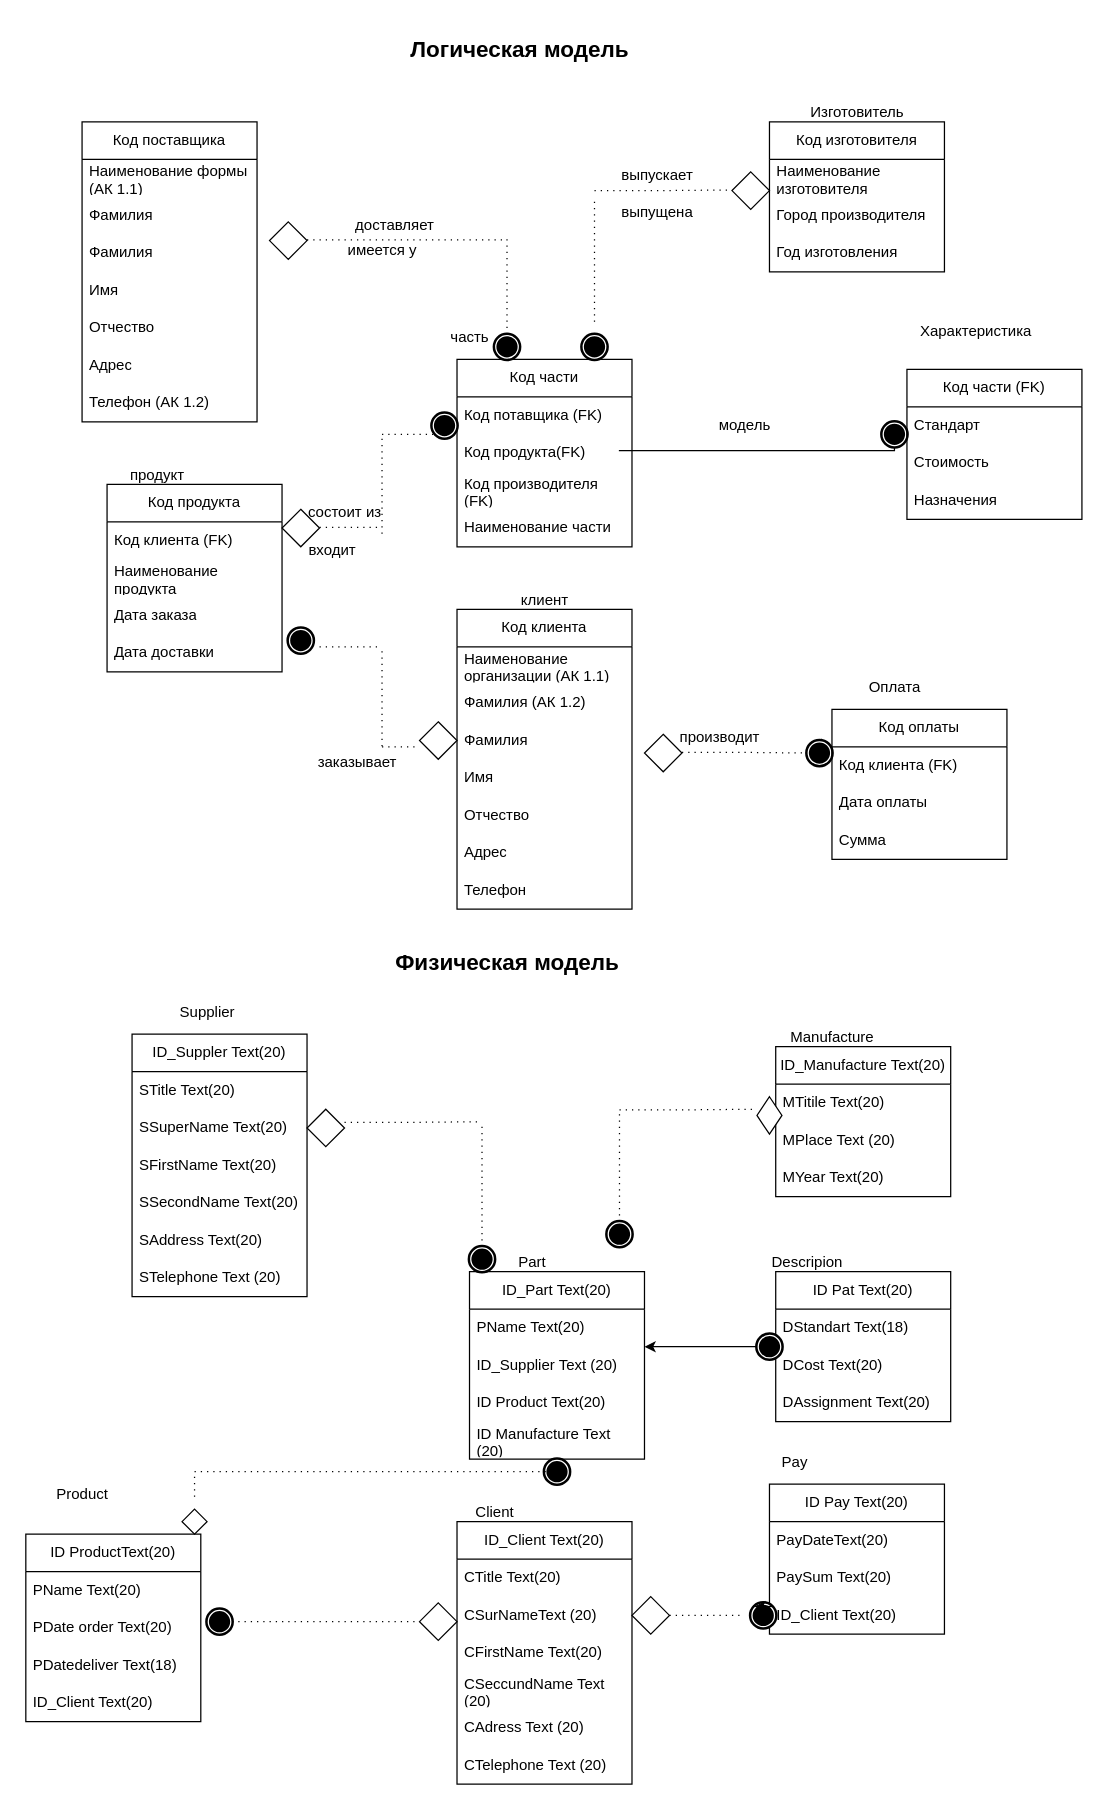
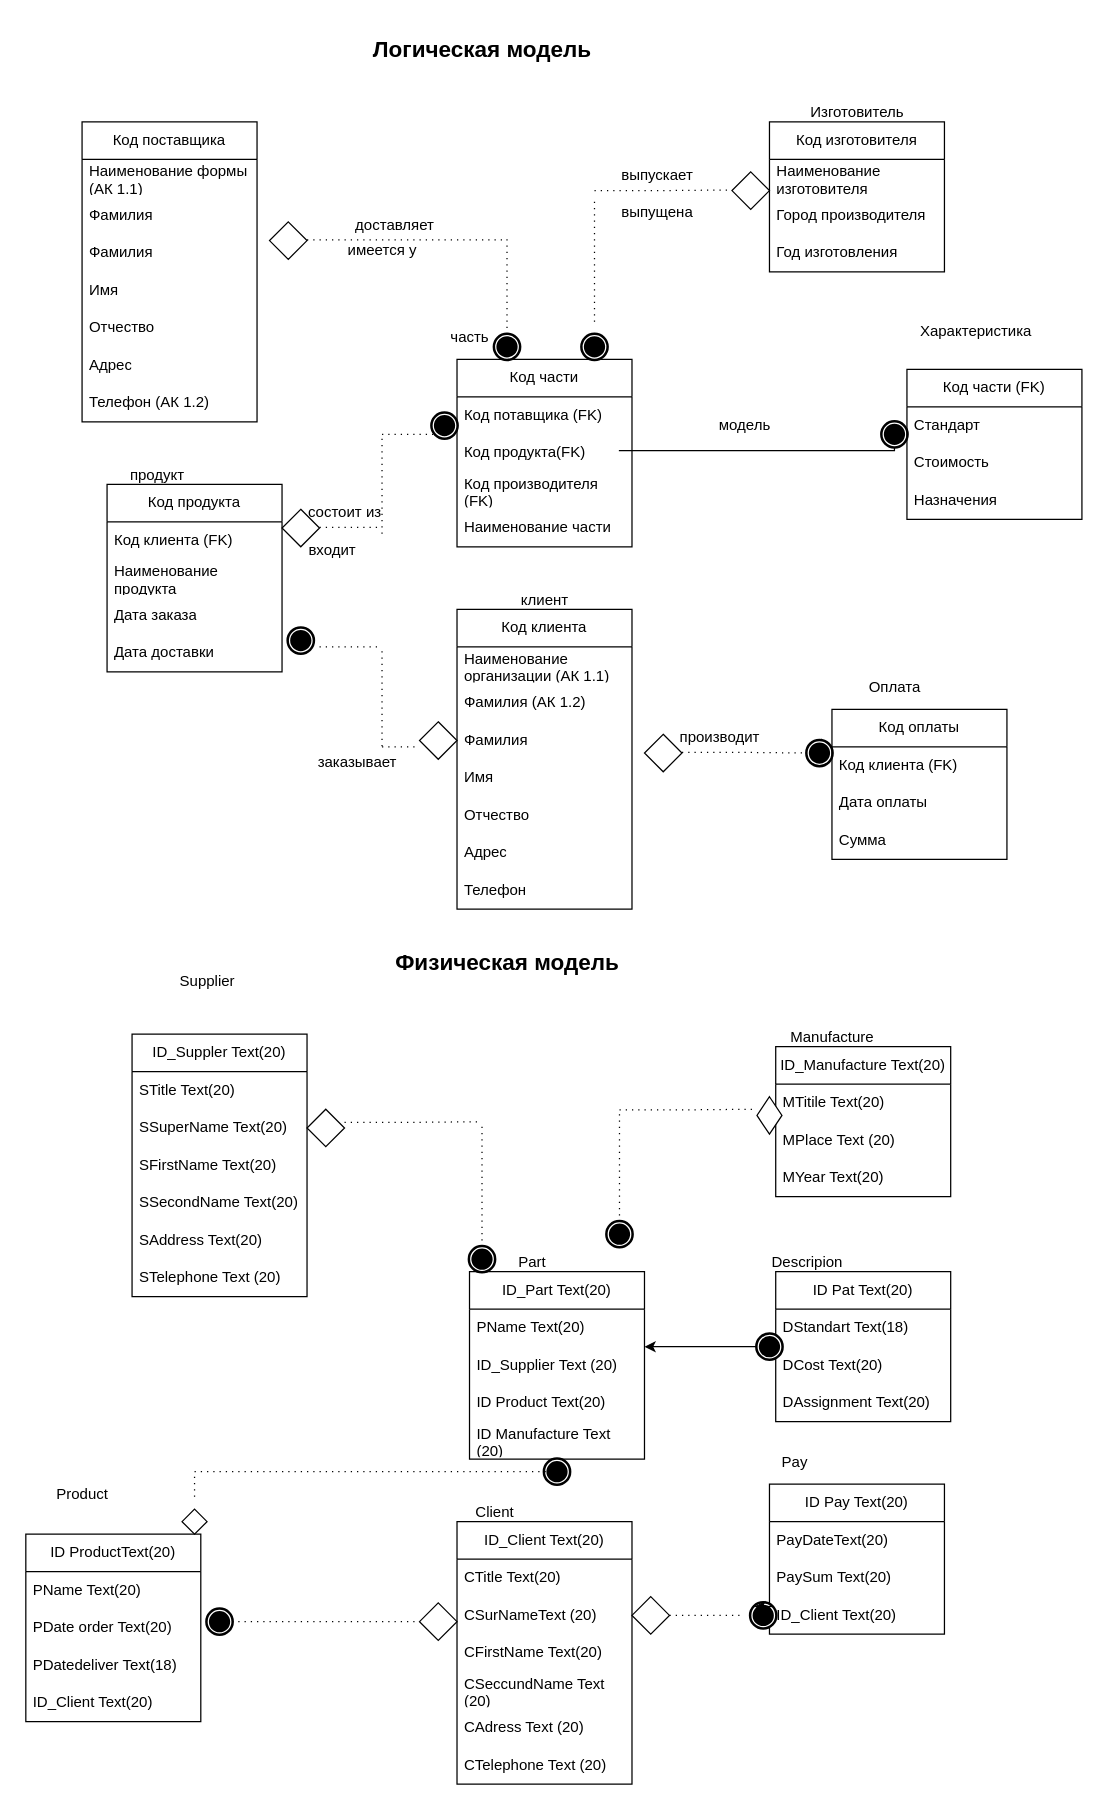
(519, 51) -> (482, 51)
(207, 1013) -> (207, 982)
